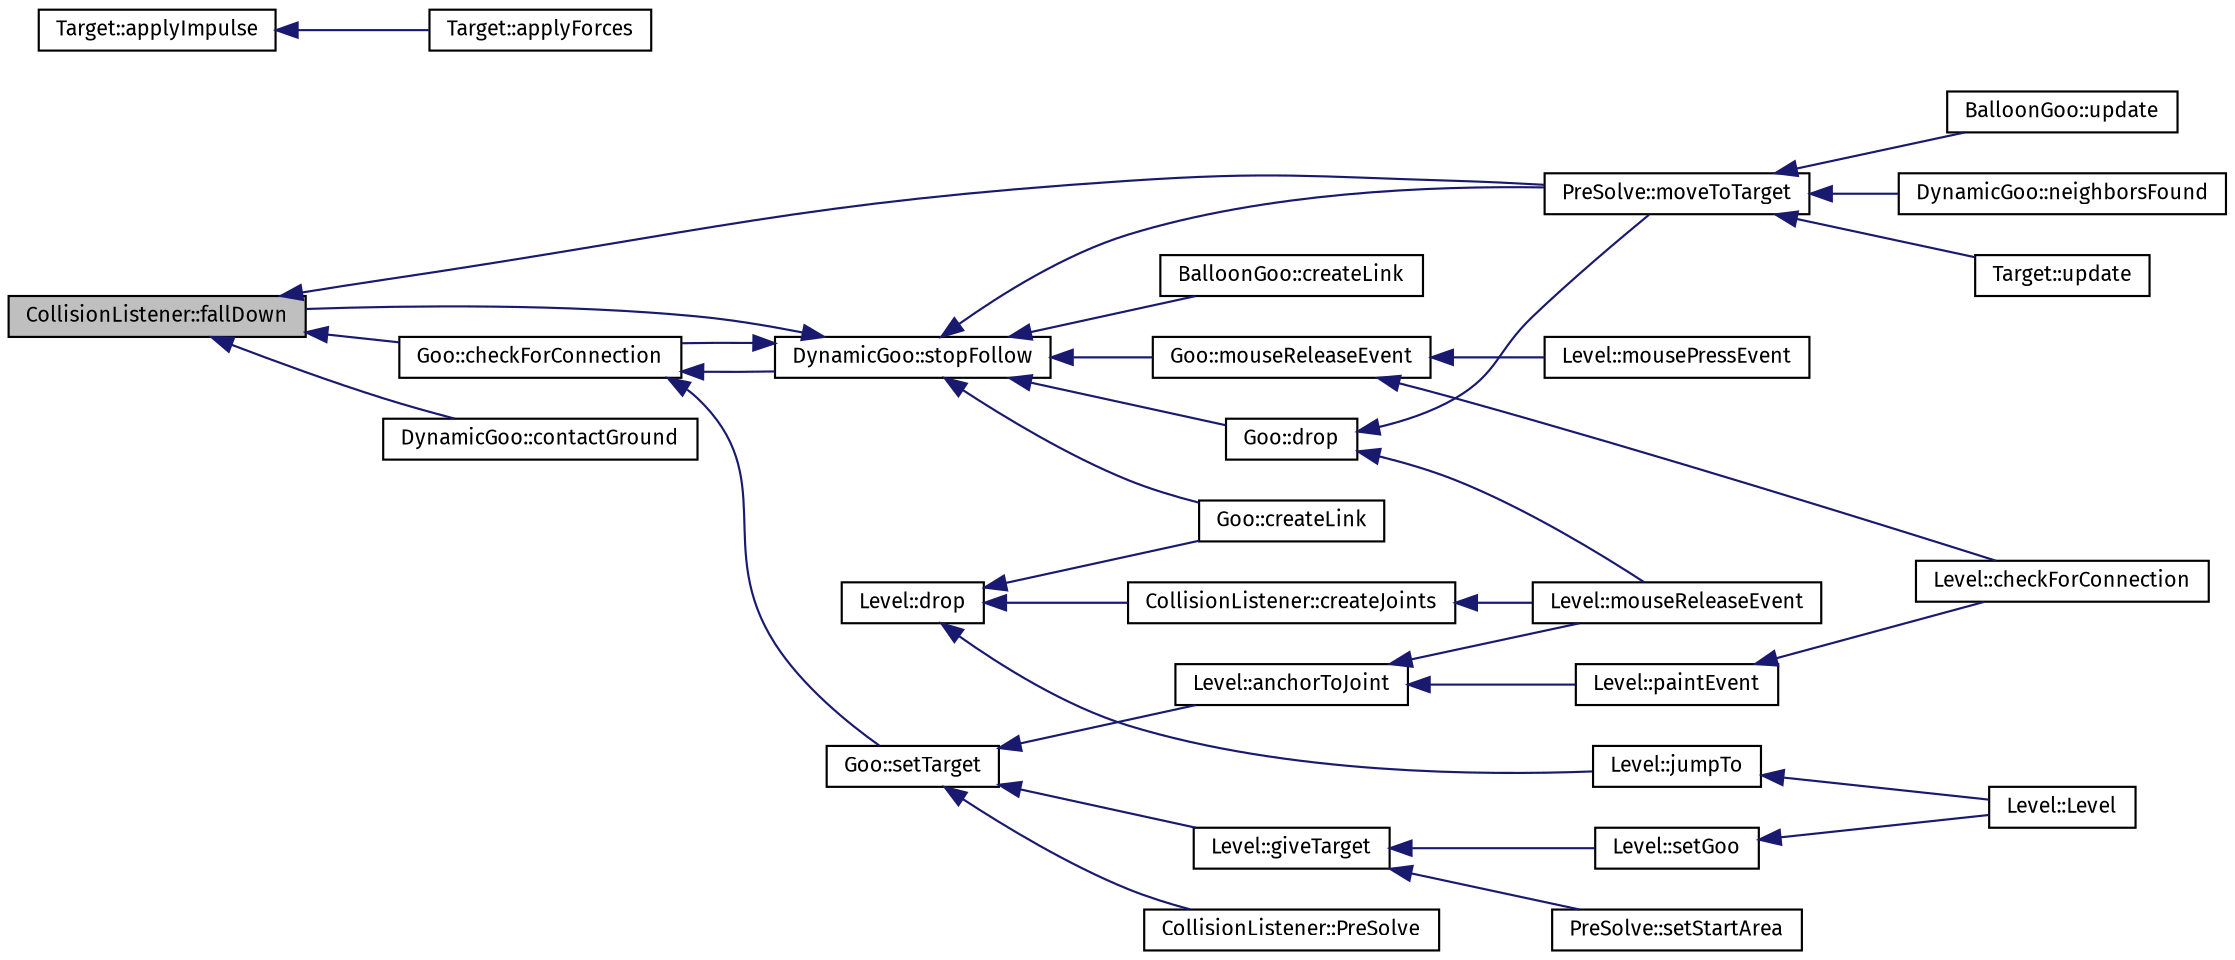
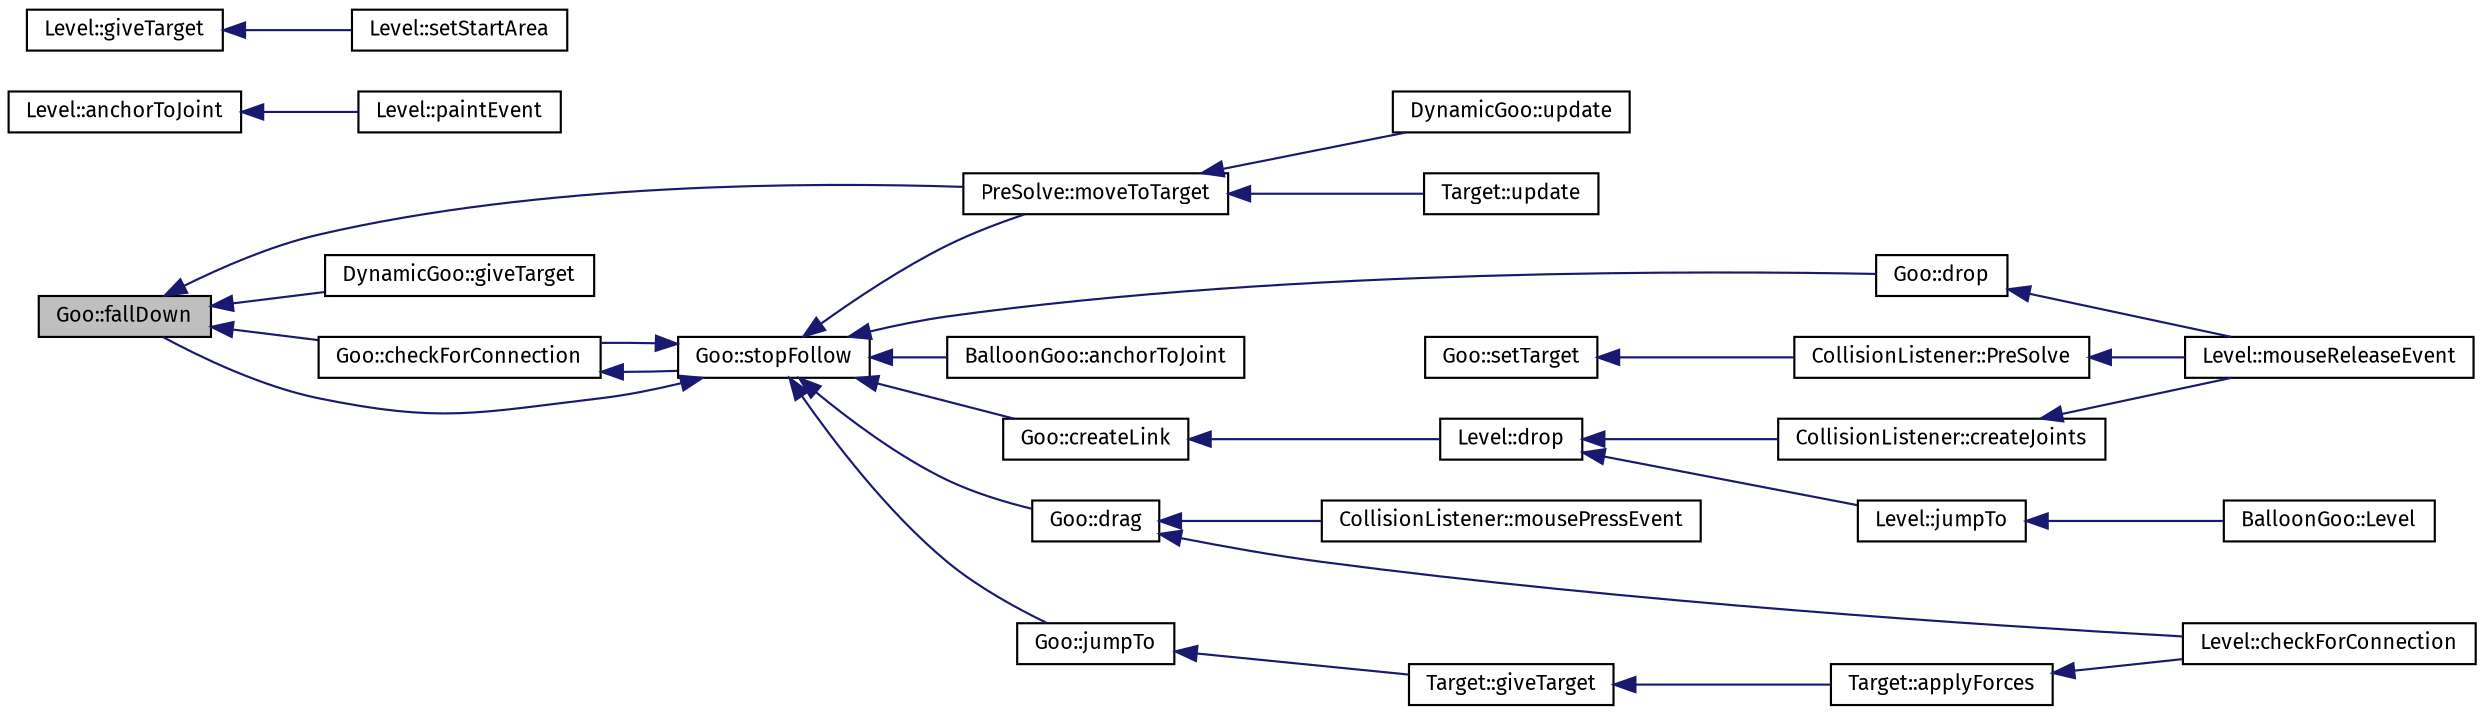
(157, 30) -> (1511, 685)
(2062, 112) -> (1511, 112)
(2062, 194) -> none
(1292, 276) -> (1096, 357)
(157, 316) -> (125, 316)
(1519, 331) -> none
(913, 357) -> (774, 357)
(1292, 357) -> (1096, 521)
(1677, 357) -> (1511, 521)
(540, 439) -> (460, 276)
(1103, 562) -> (1326, 439)
(751, 583) -> none
(1880, 630) -> (2129, 665)
(1496, 641) -> (2148, 357)
none -> (1096, 644)
(1091, 728) -> none
(2062, 807) -> (2329, 521)
(1108, 809) -> none
(1677, 848) -> none
(1677, 930) -> (460, 30)
